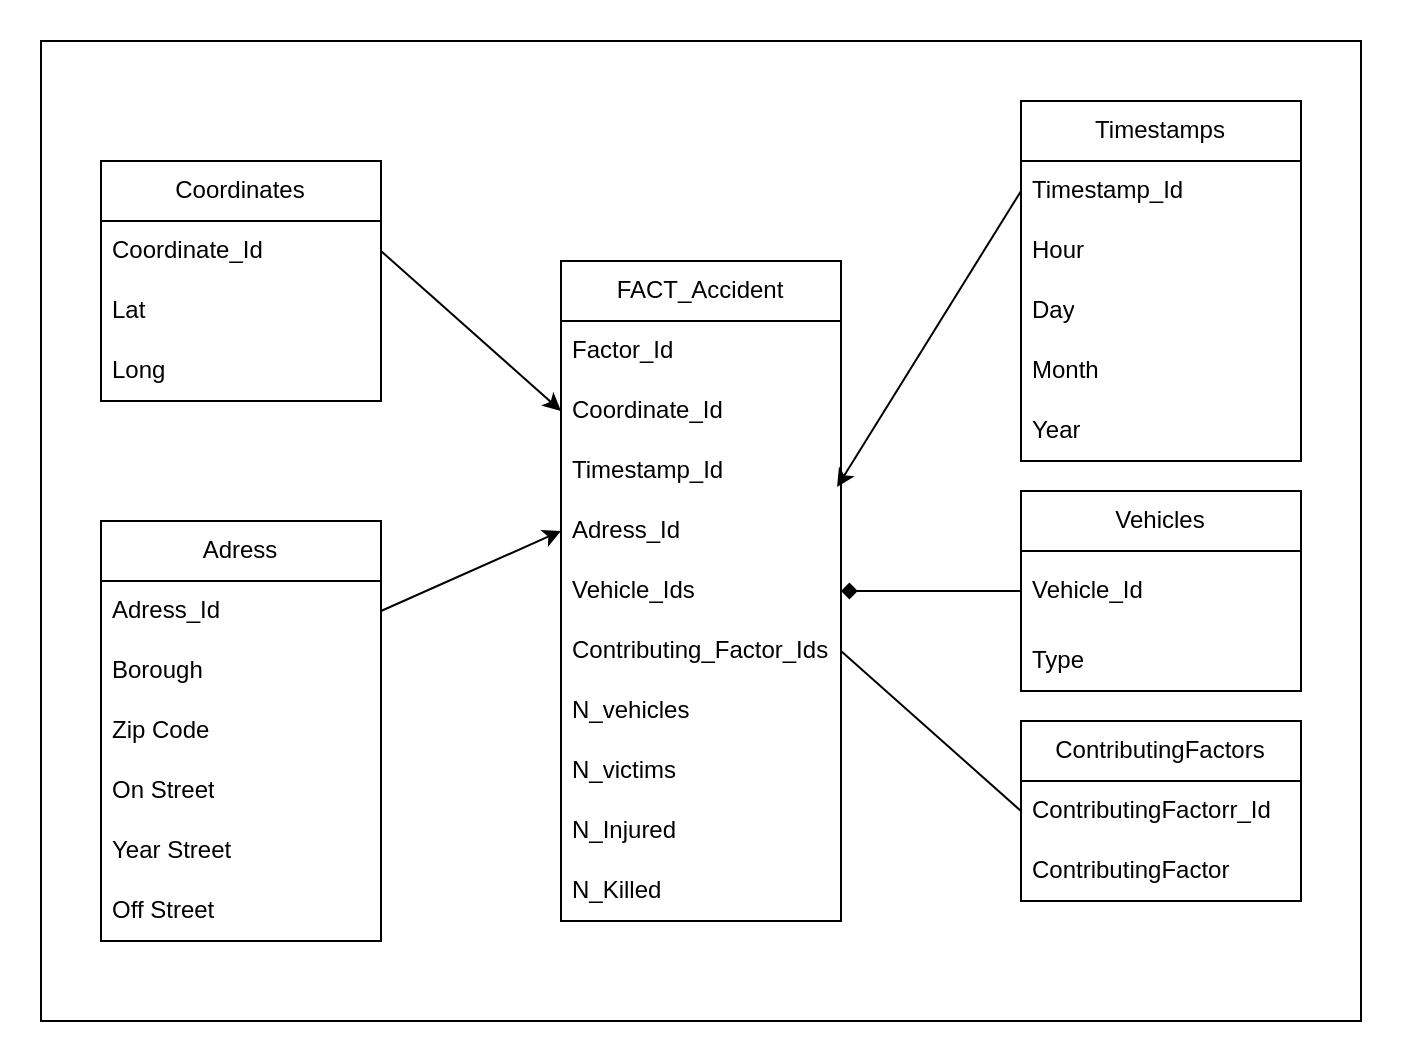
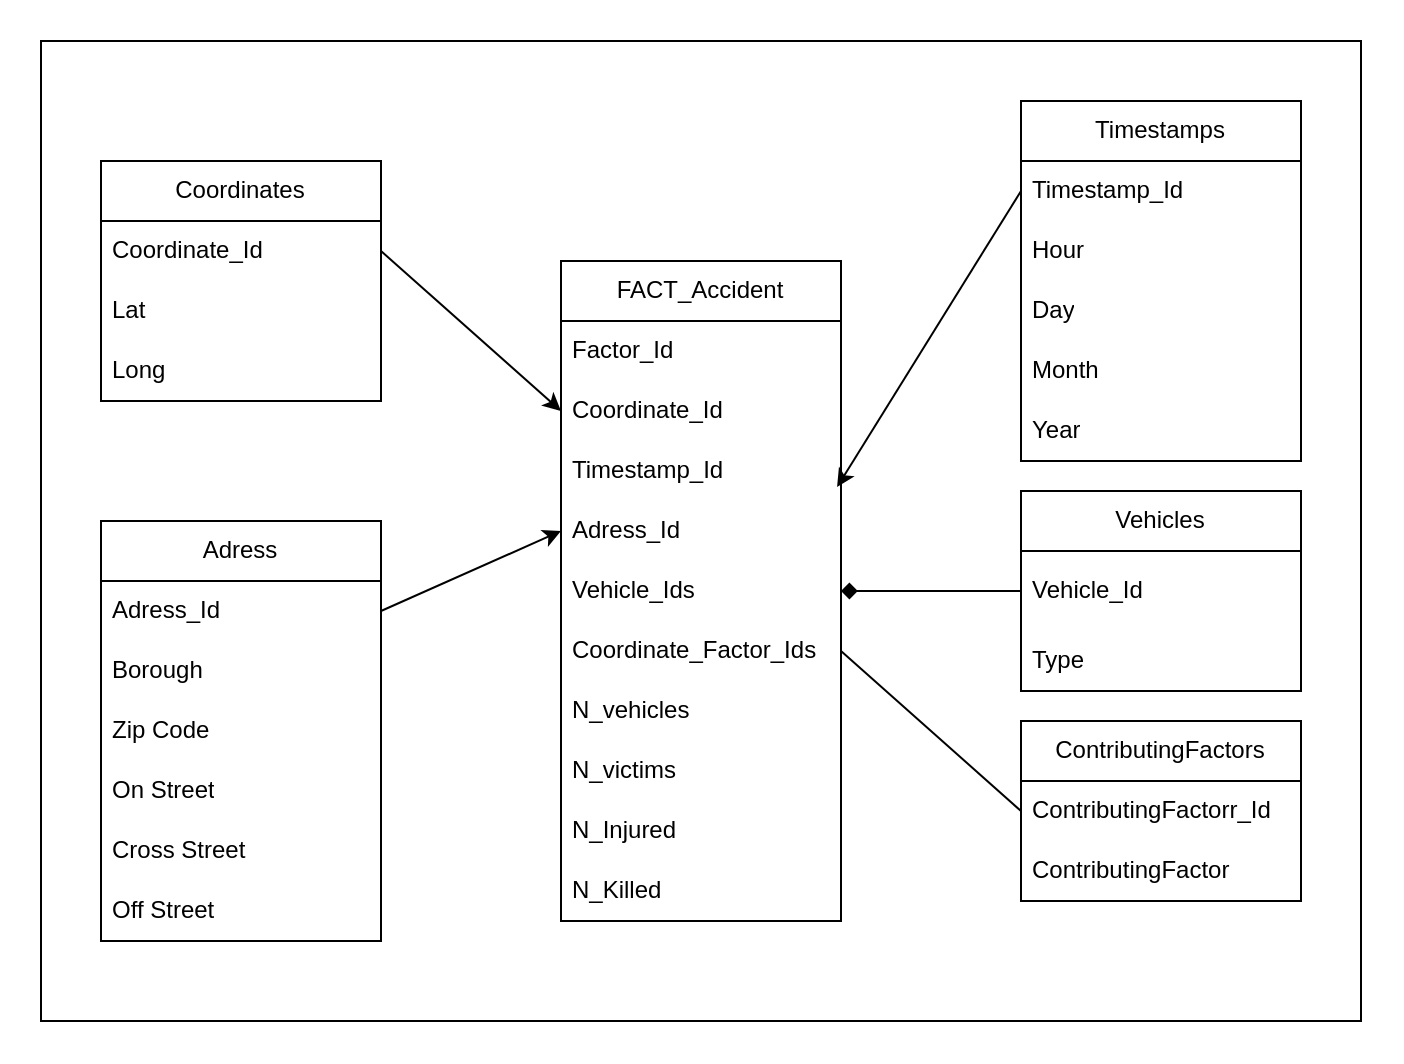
(703, 651) -> (703, 651)
(184, 851) -> (191, 851)
